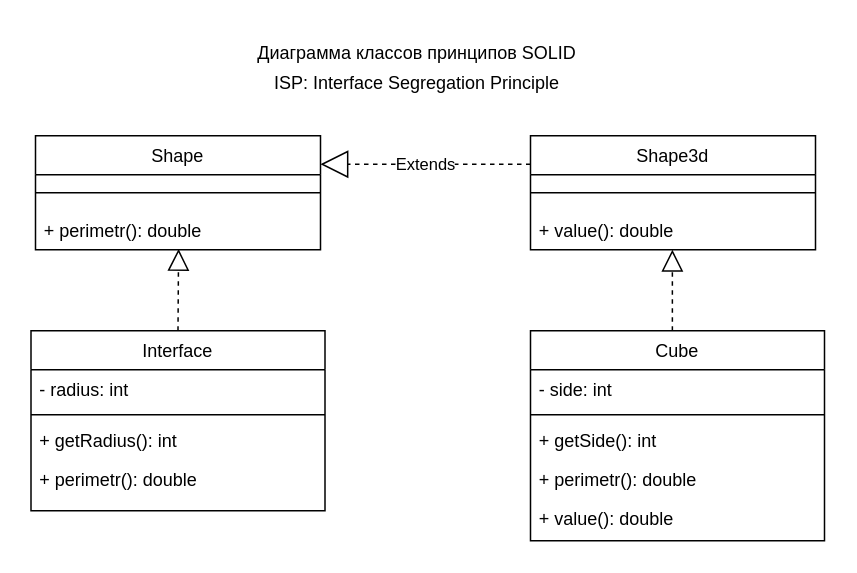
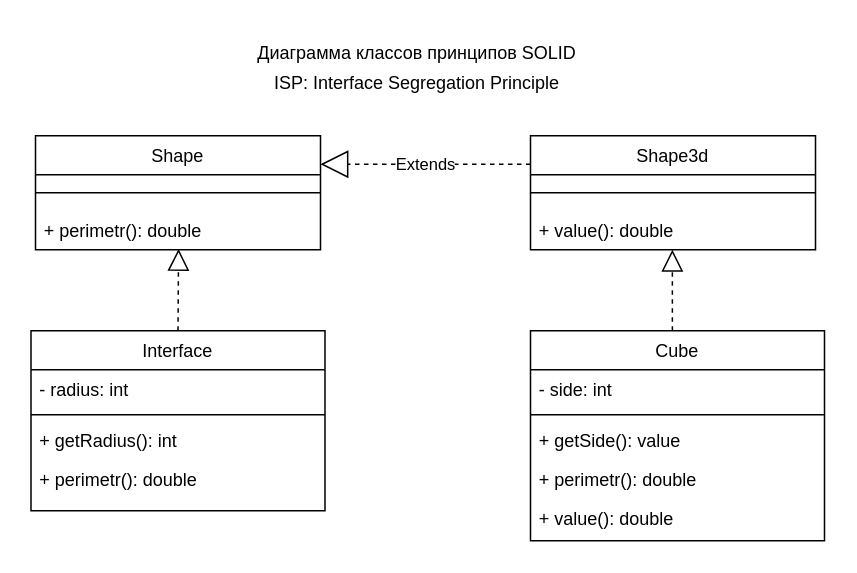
(610, 441) -> (620, 441)
